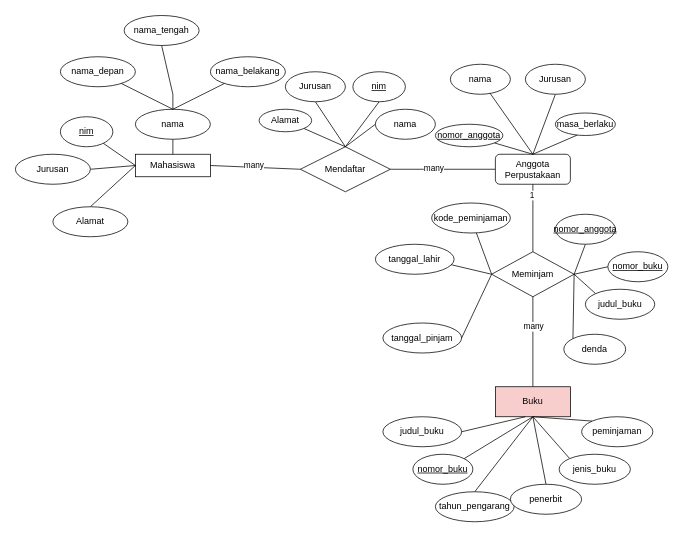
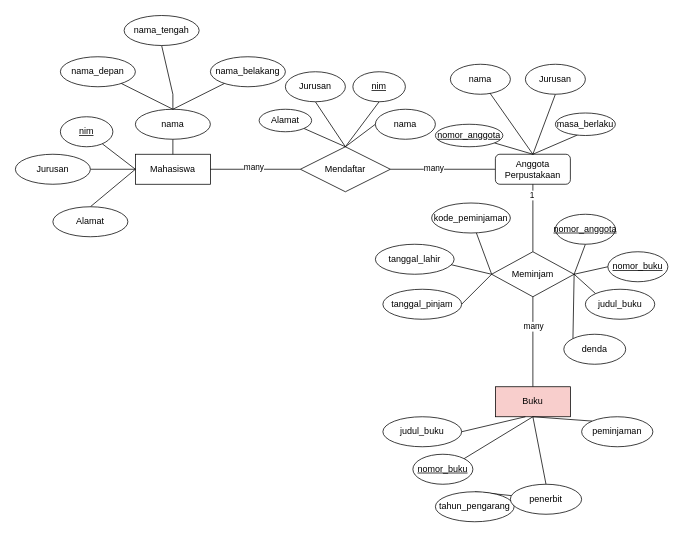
(173, 165) -> (173, 169)
(422, 338) -> (422, 304)
(552, 439) -> none
(503, 456) -> (504, 495)
(595, 469) -> none
